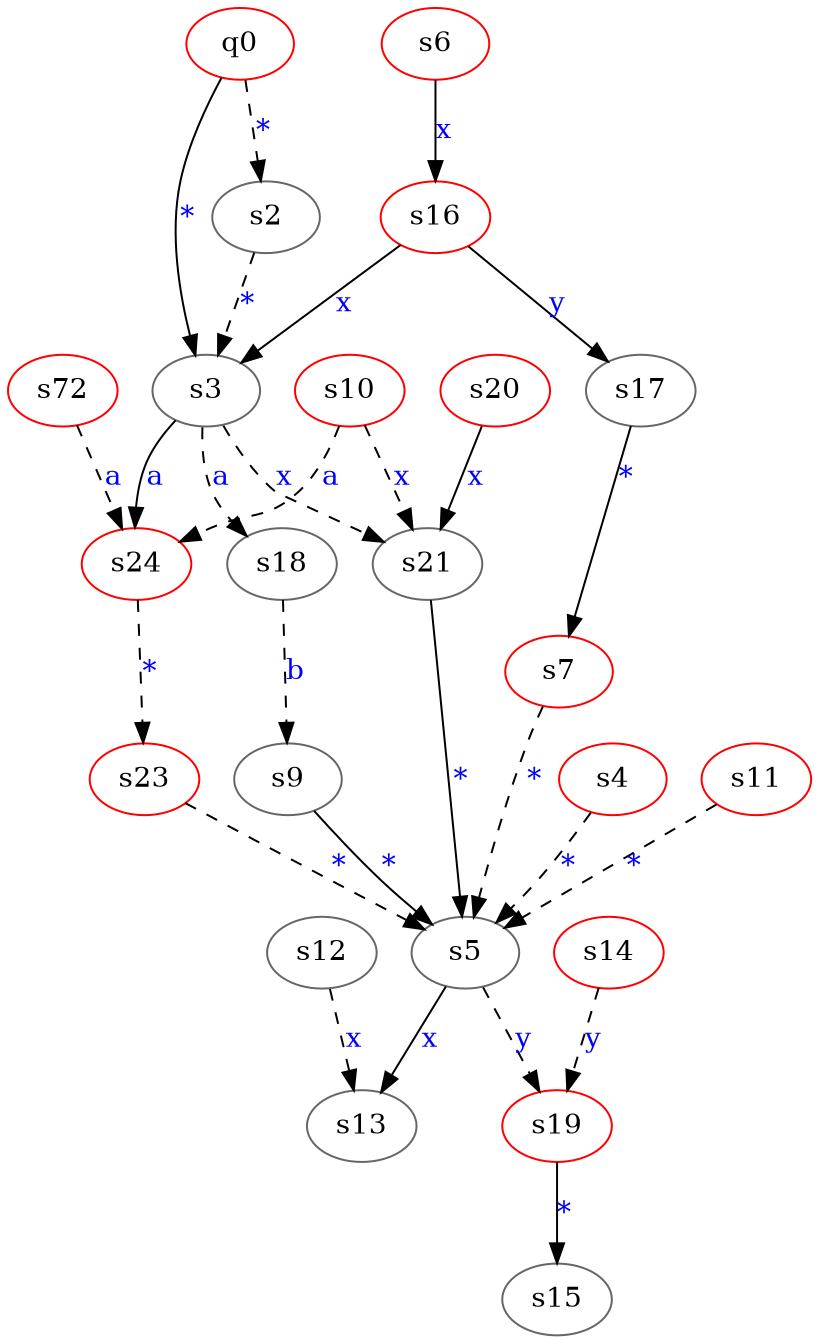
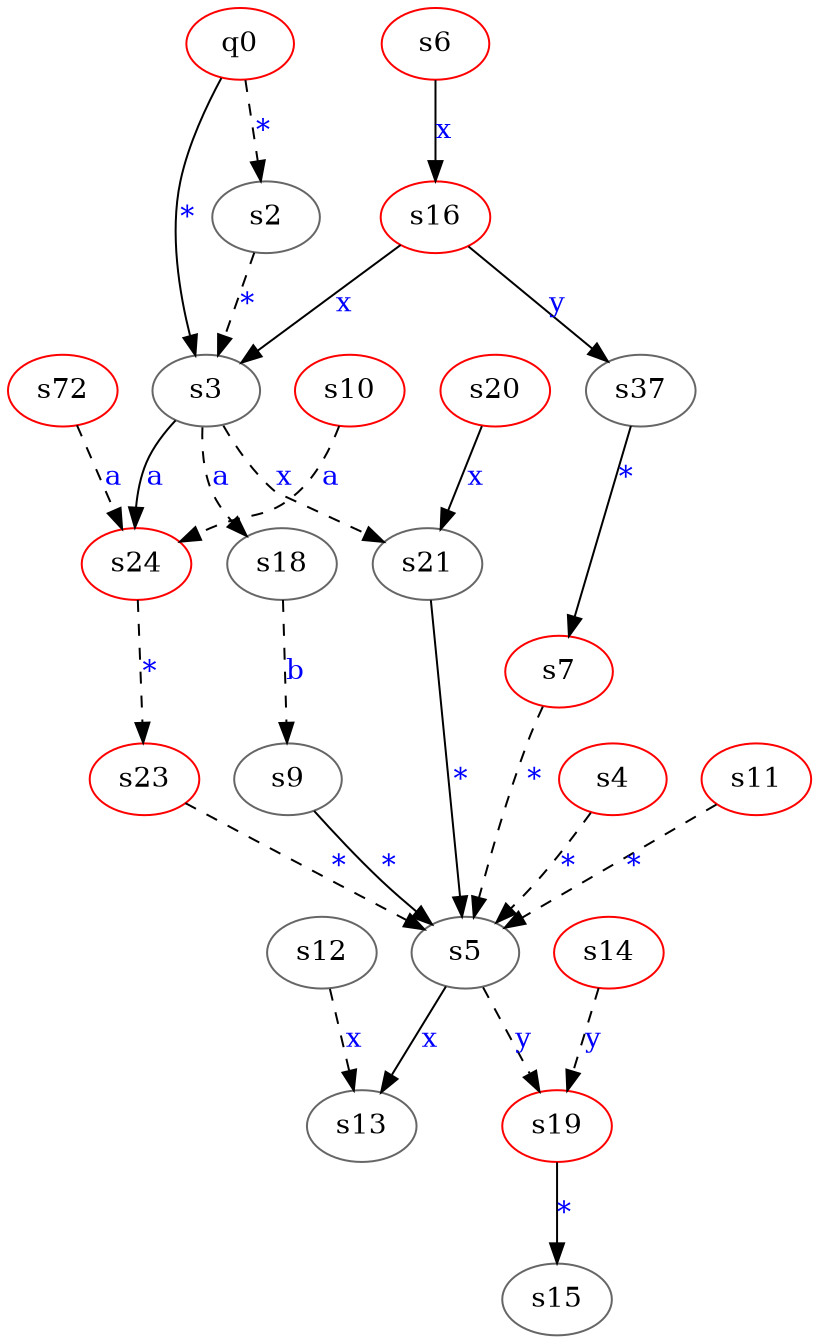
(641, 391) -> (641, 391)
(384, 468) -> none
